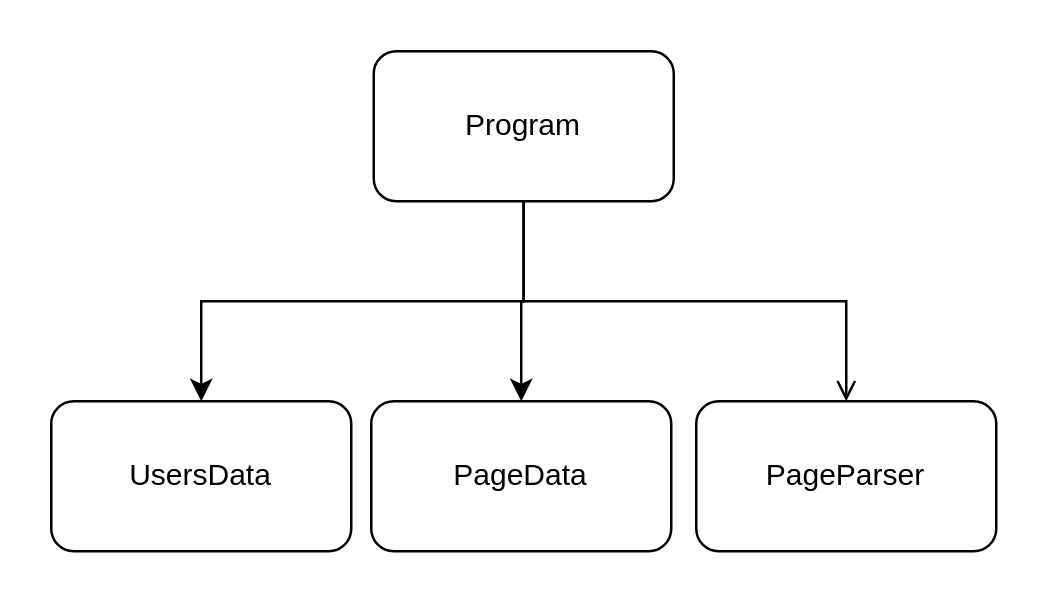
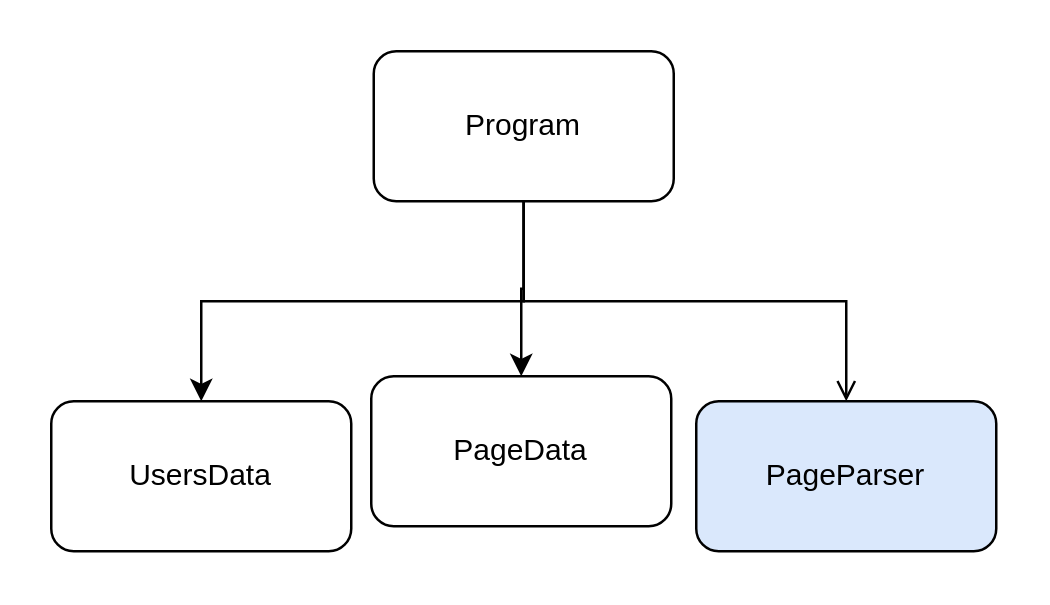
(521, 476) -> (521, 451)
(846, 476) -> (846, 476)
